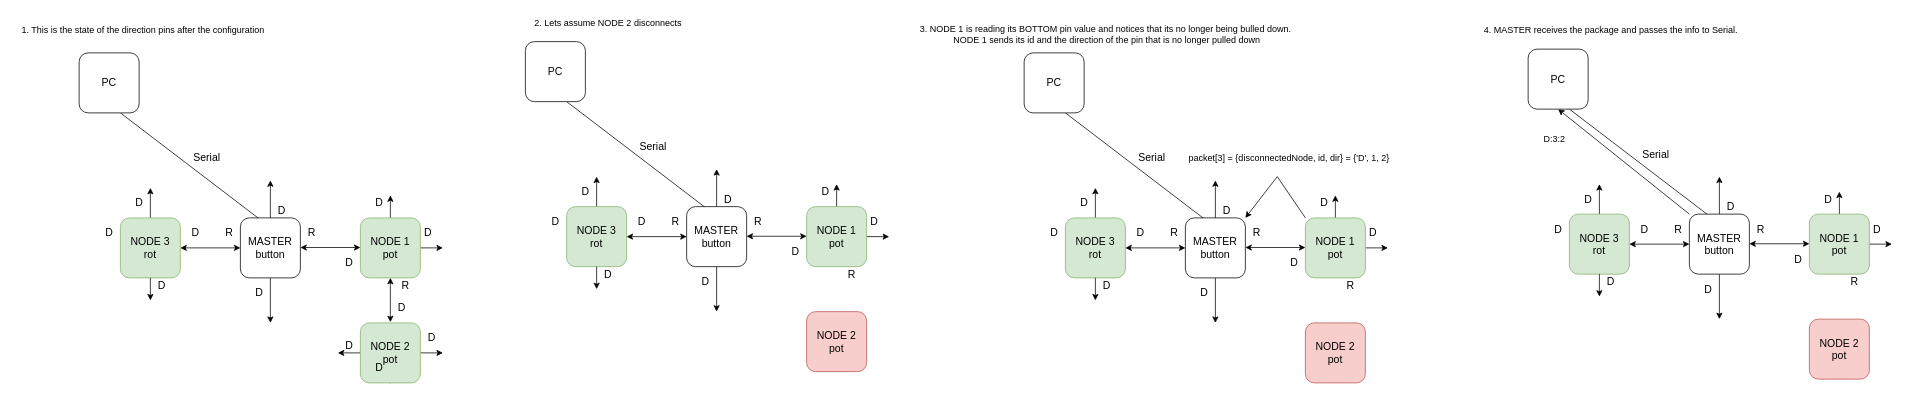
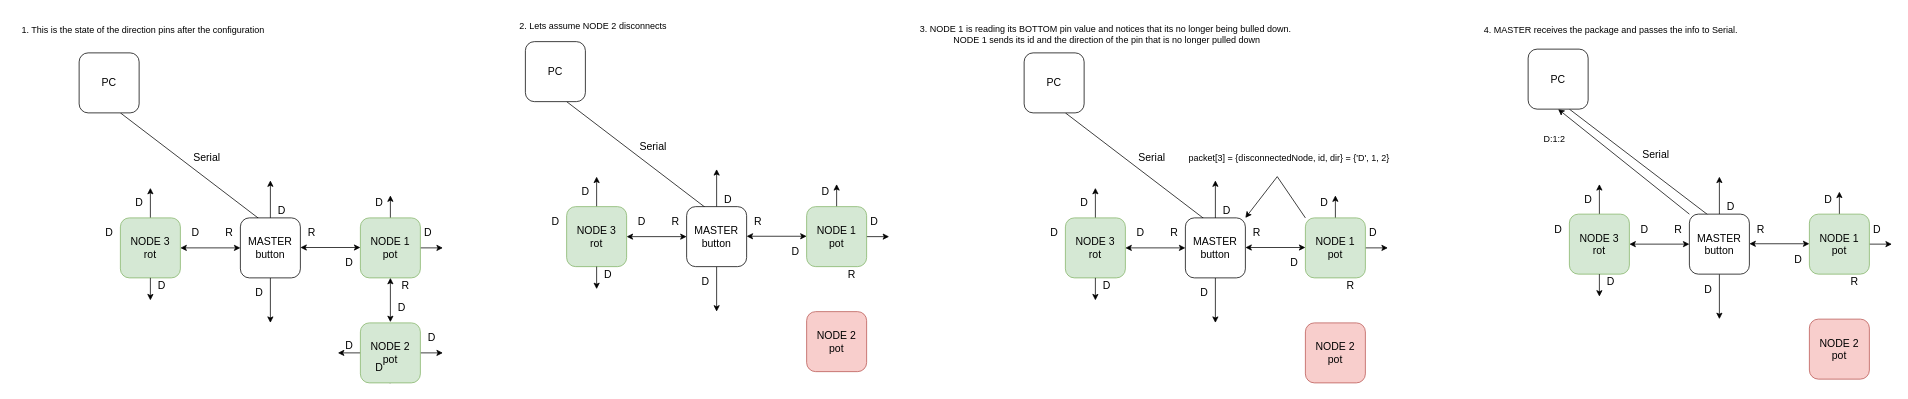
(608, 23) -> (593, 27)
(1555, 139) -> (1555, 139)
